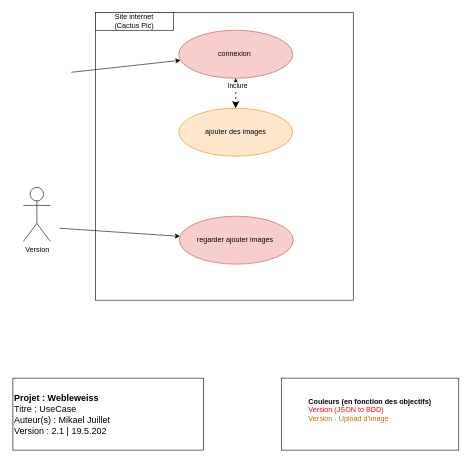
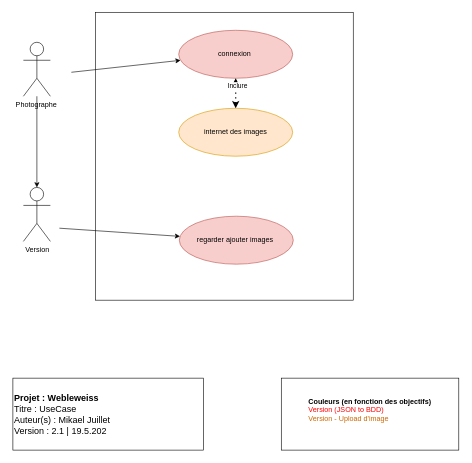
(134, 21) -> none
none -> (37, 69)
none -> (37, 105)
(236, 132) -> (236, 132)
